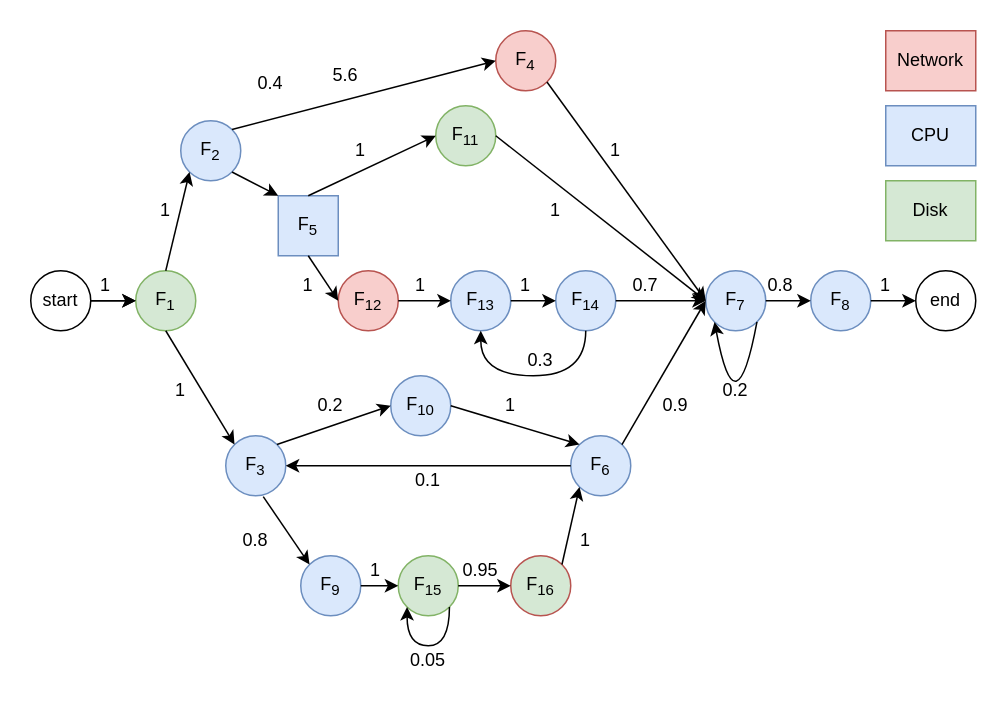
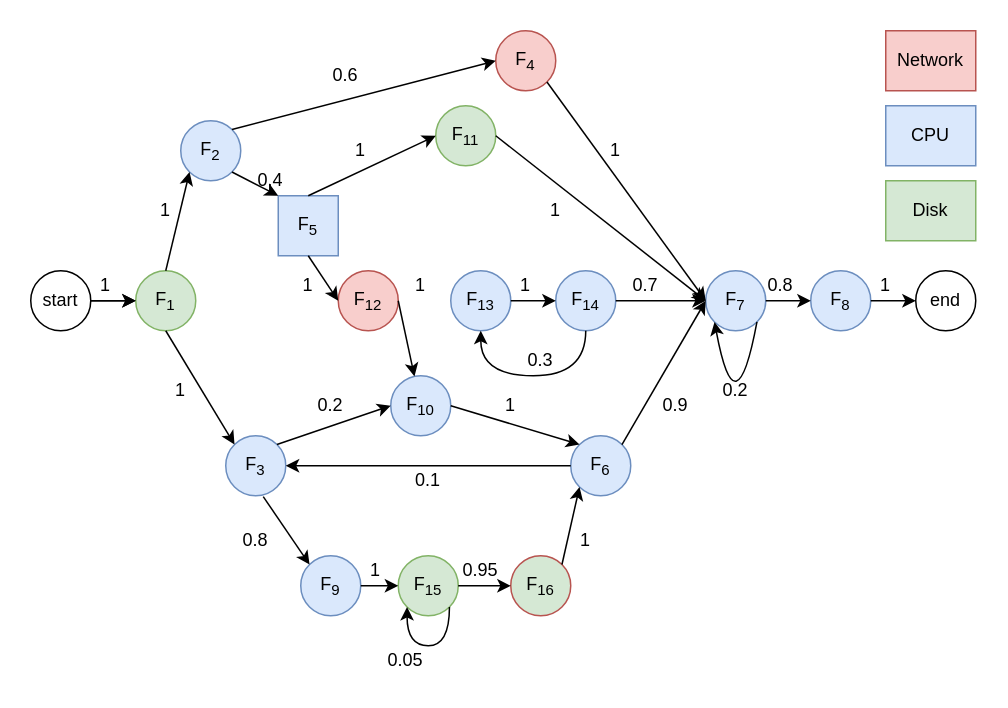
(346, 76) -> (346, 76)
(271, 83) -> (271, 181)
(420, 301) -> (405, 333)
(428, 661) -> (406, 661)
